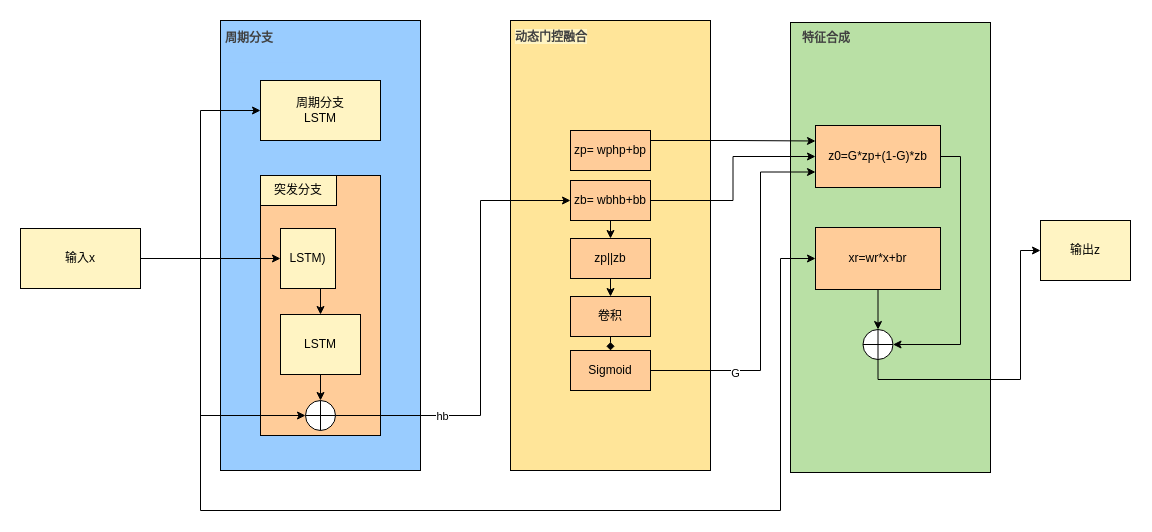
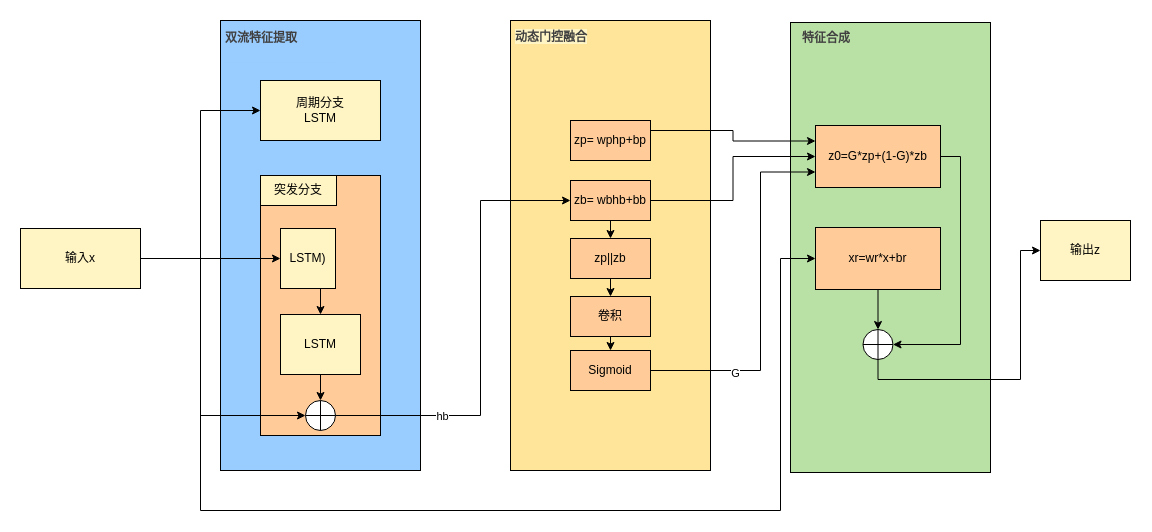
(250, 37) -> (262, 37)
(611, 151) -> (611, 141)
(611, 342) -> (611, 342)
